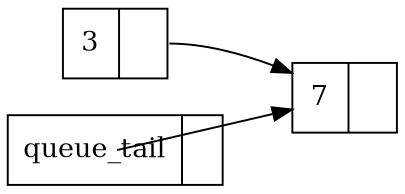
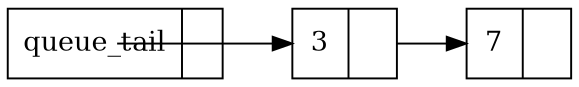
(195, 132) -> (195, 44)
